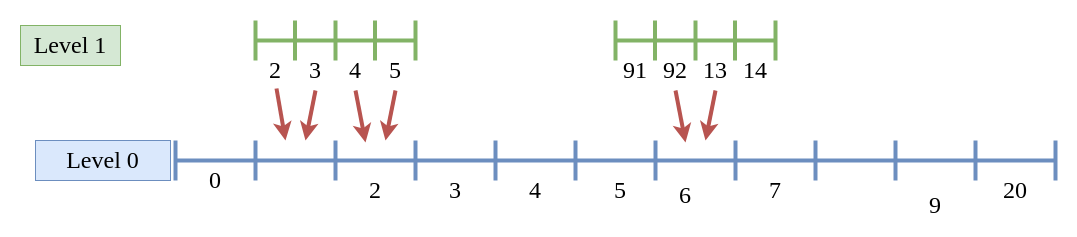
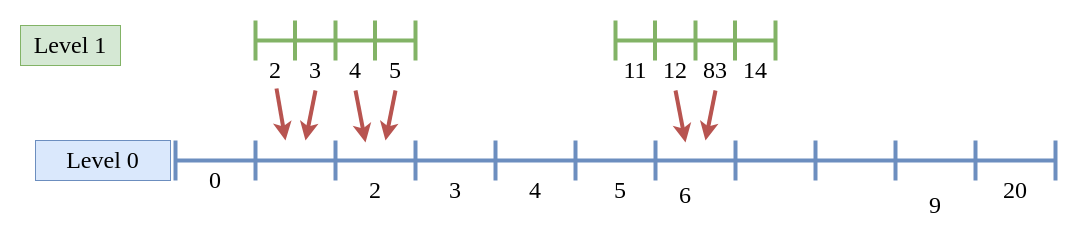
(636, 71) -> (636, 71)
(676, 71) -> (676, 71)
(716, 71) -> (716, 71)
(776, 191) -> none
